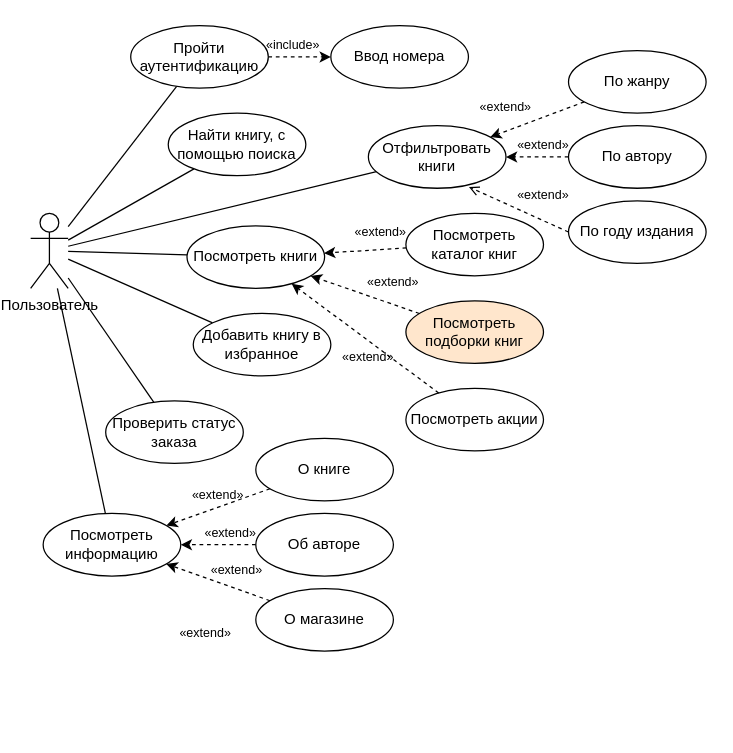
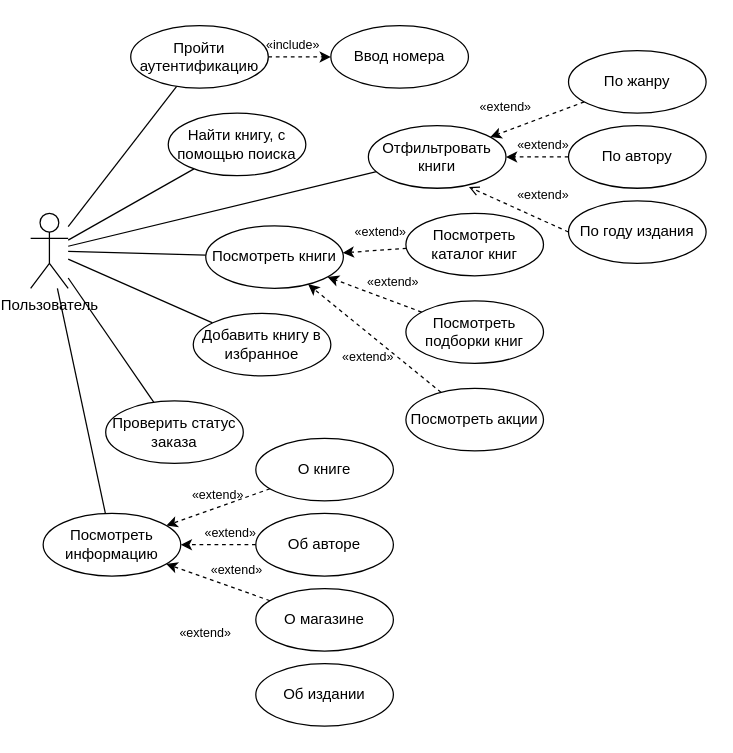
(256, 257) -> (274, 257)
(474, 332) -> (474, 332)
none -> (324, 694)
